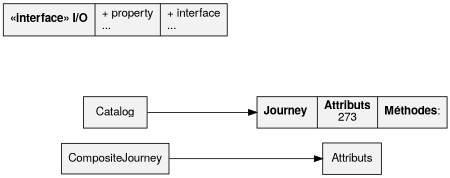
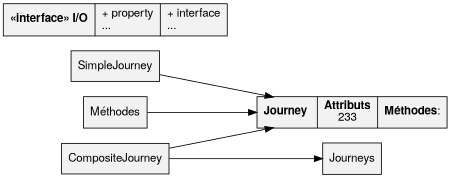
none -> (115, 66)
(115, 112) -> (115, 112)
(347, 117) -> (347, 117)
none -> (217, 139)
(352, 159) -> (352, 159)
